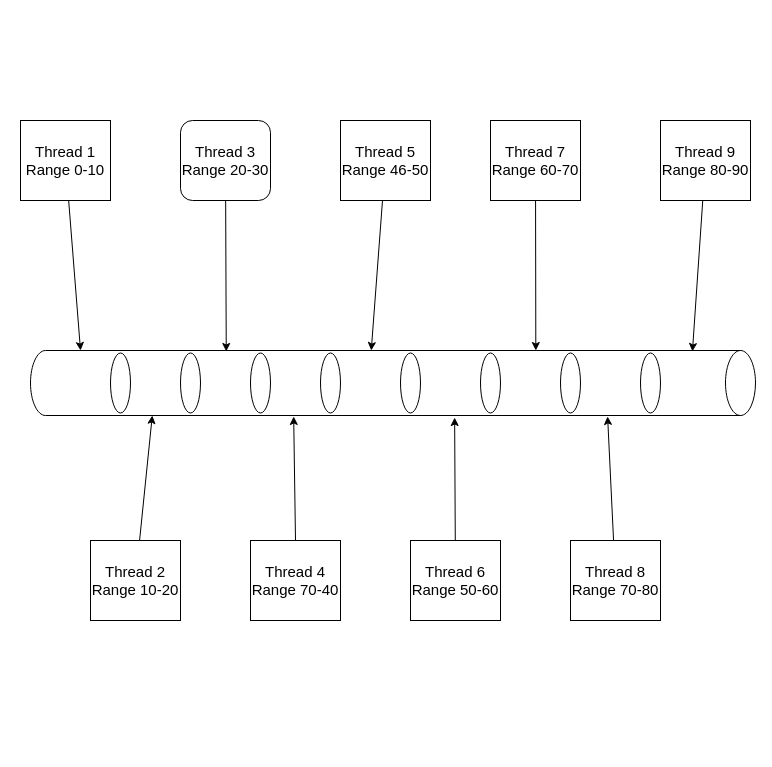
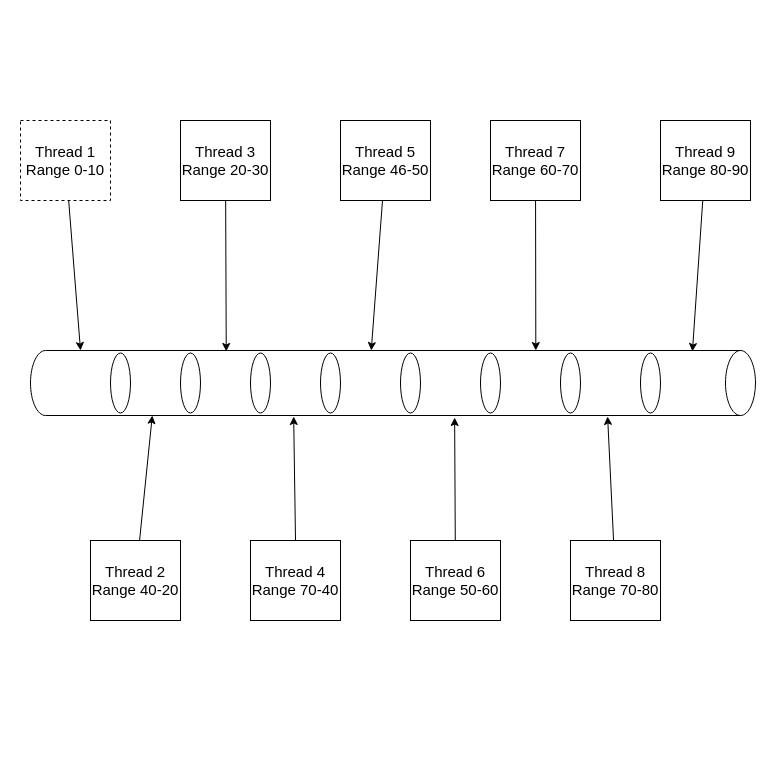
(66, 161) -> (66, 161)
(226, 161) -> (226, 161)
(136, 581) -> (136, 581)
